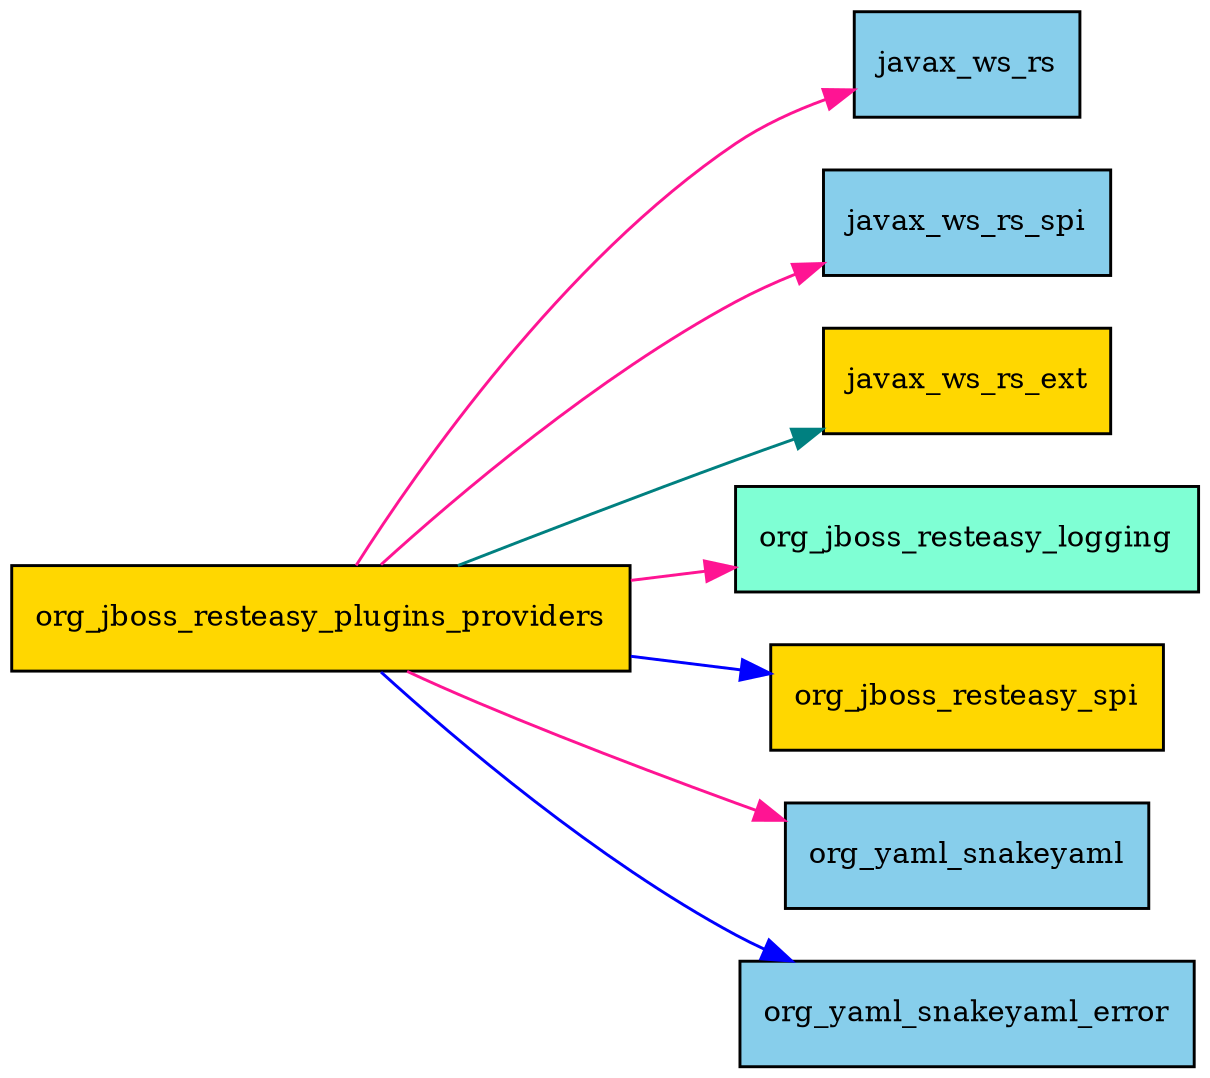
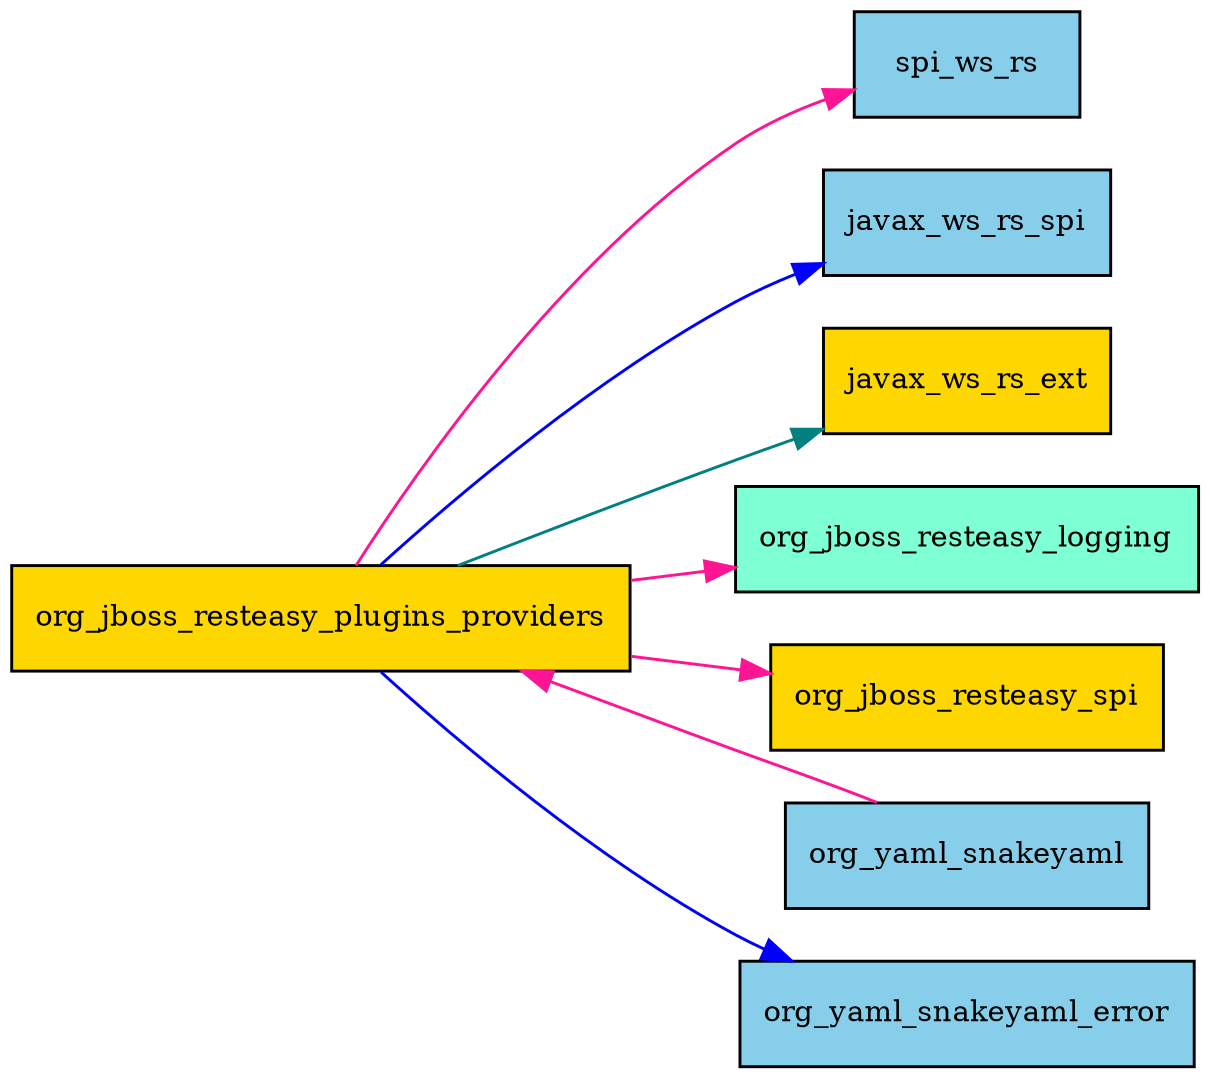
(967, 64) -> (967, 64)
(577, 404) -> (577, 404)
(686, 663) -> (686, 663)
(581, 744) -> (714, 742)
